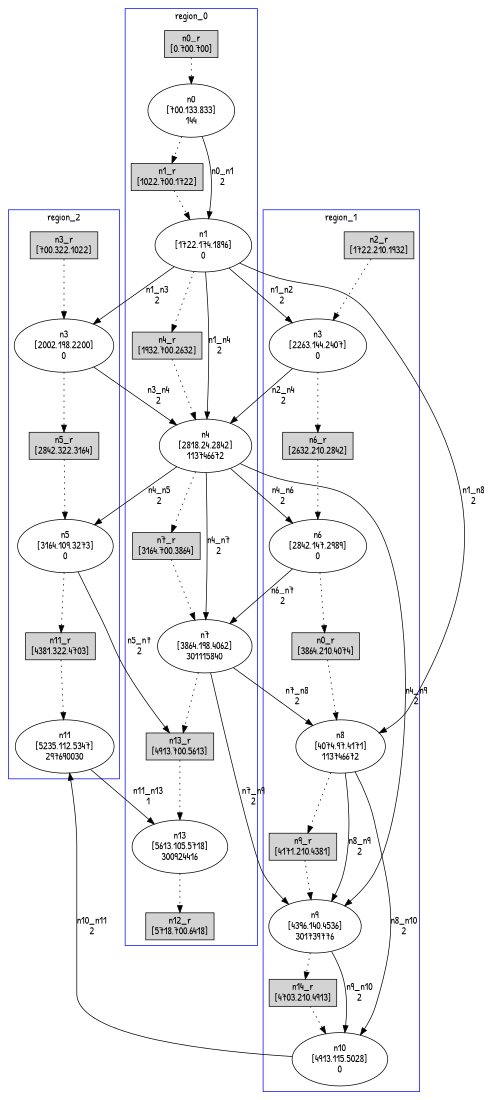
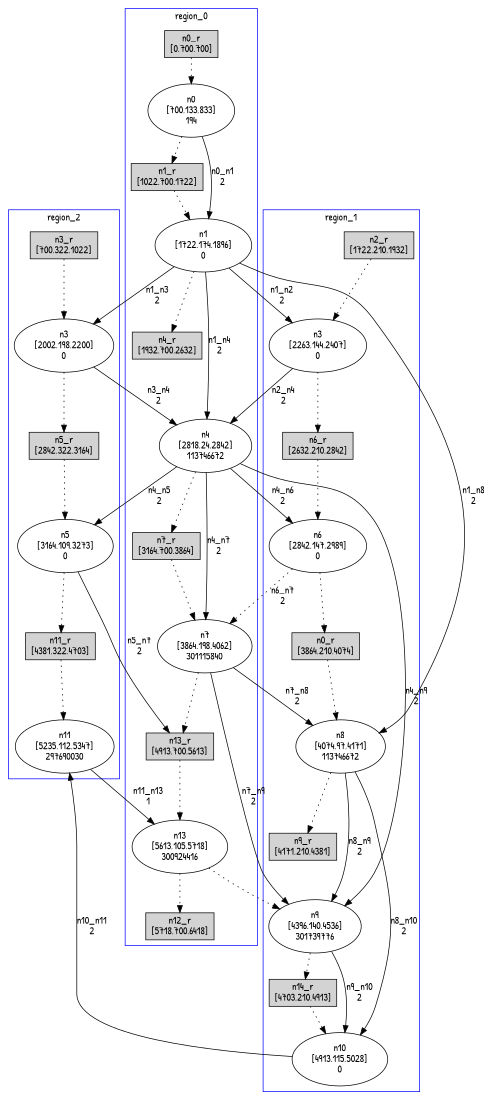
(191, 111) -> (191, 111)
(183, 386) -> none
(268, 590) -> (268, 590)
(307, 876) -> (240, 888)
